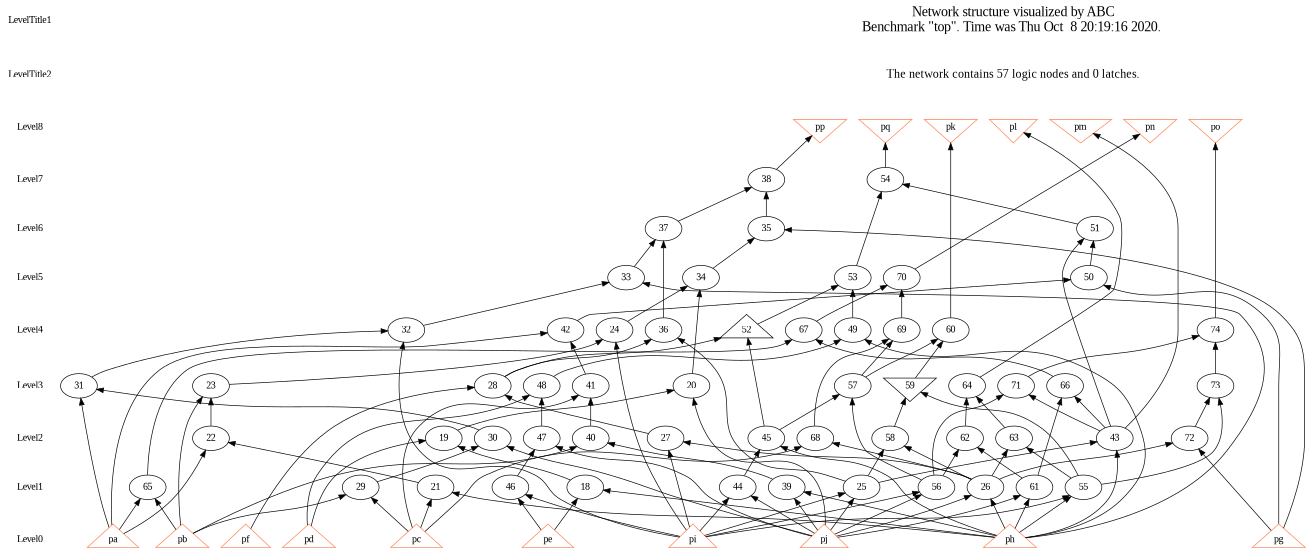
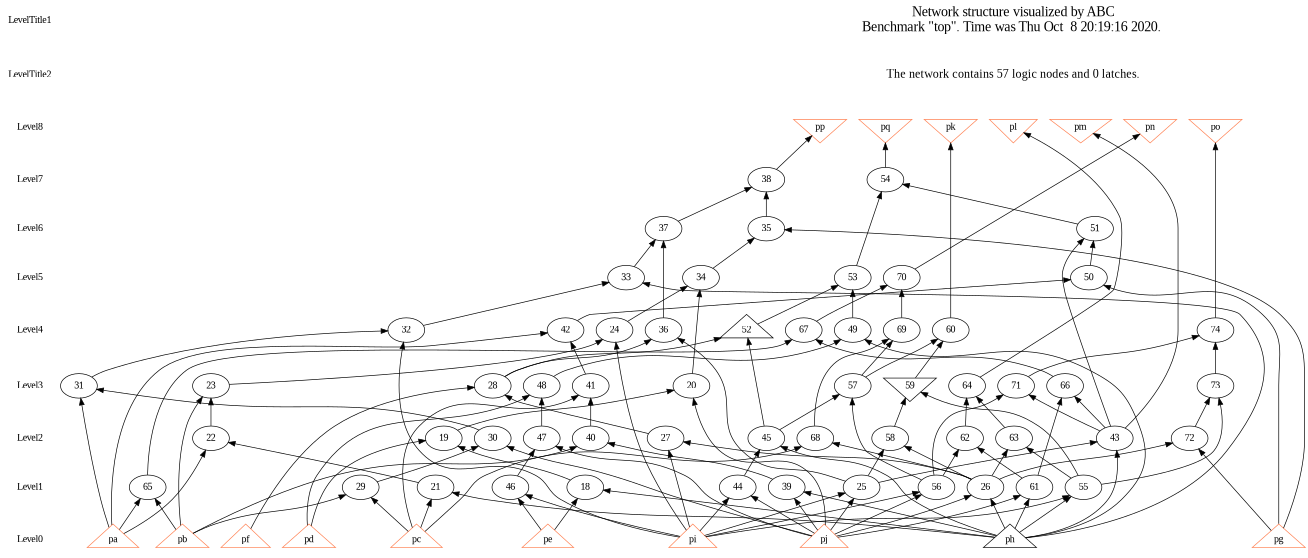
(1010, 540) -> (1010, 540)
